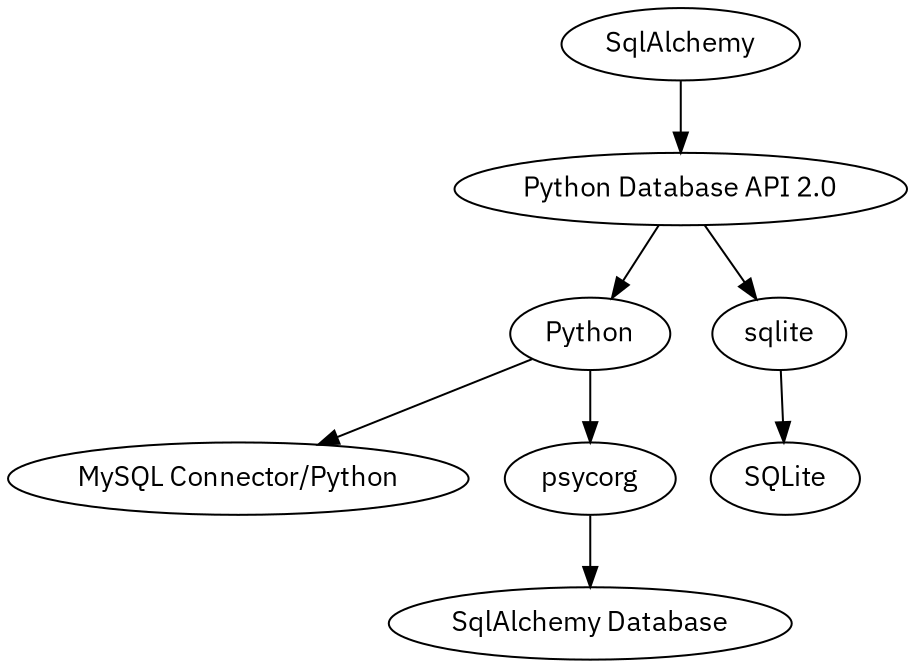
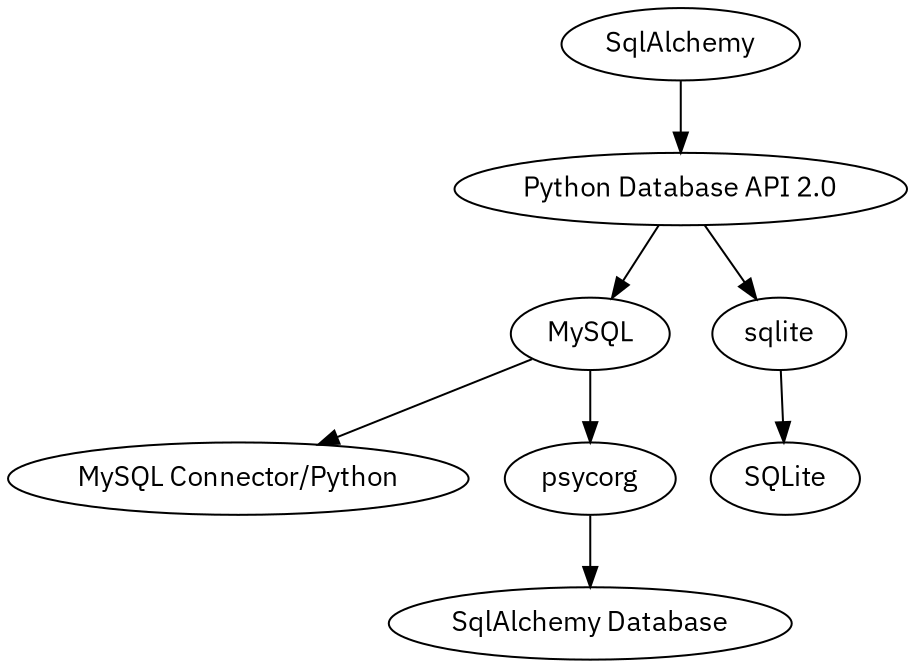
(590, 334) -> (590, 334)
